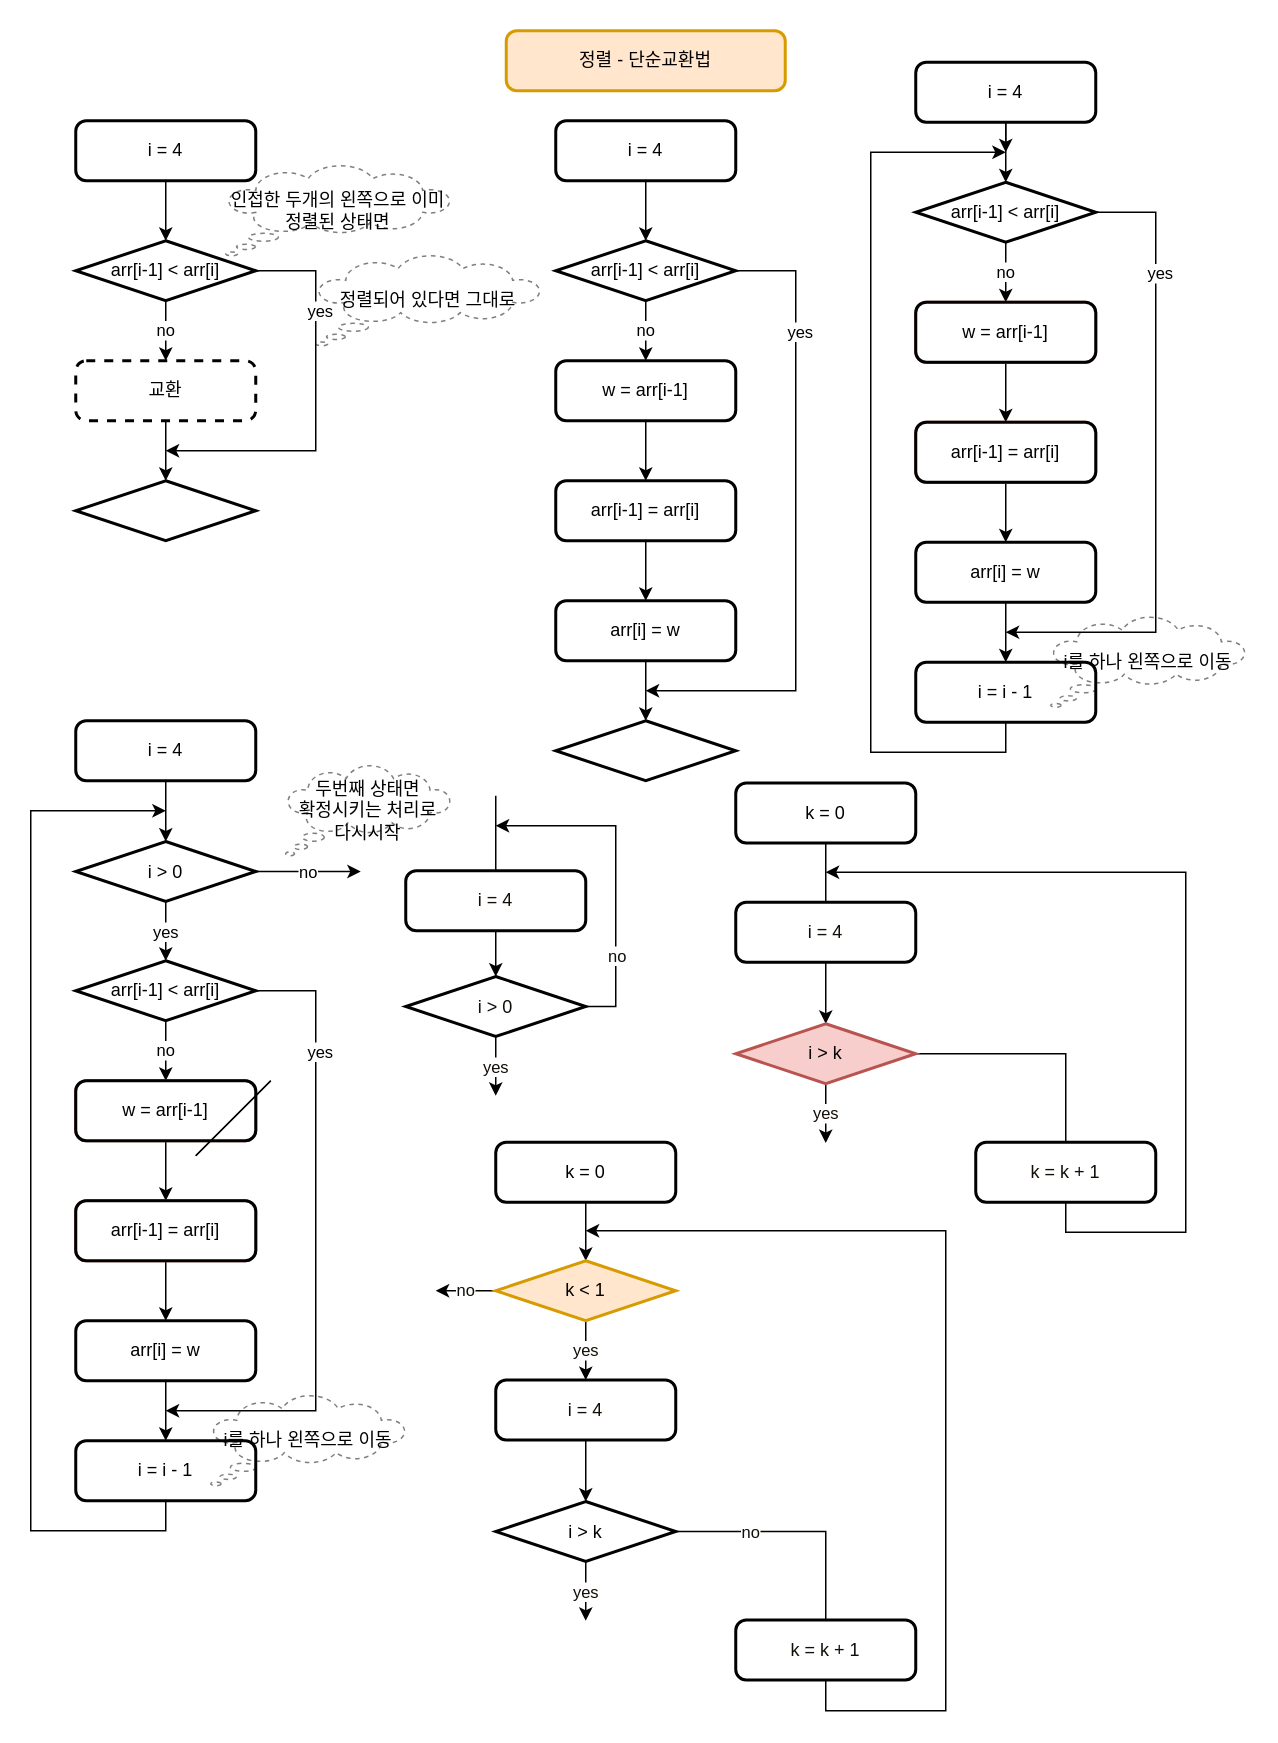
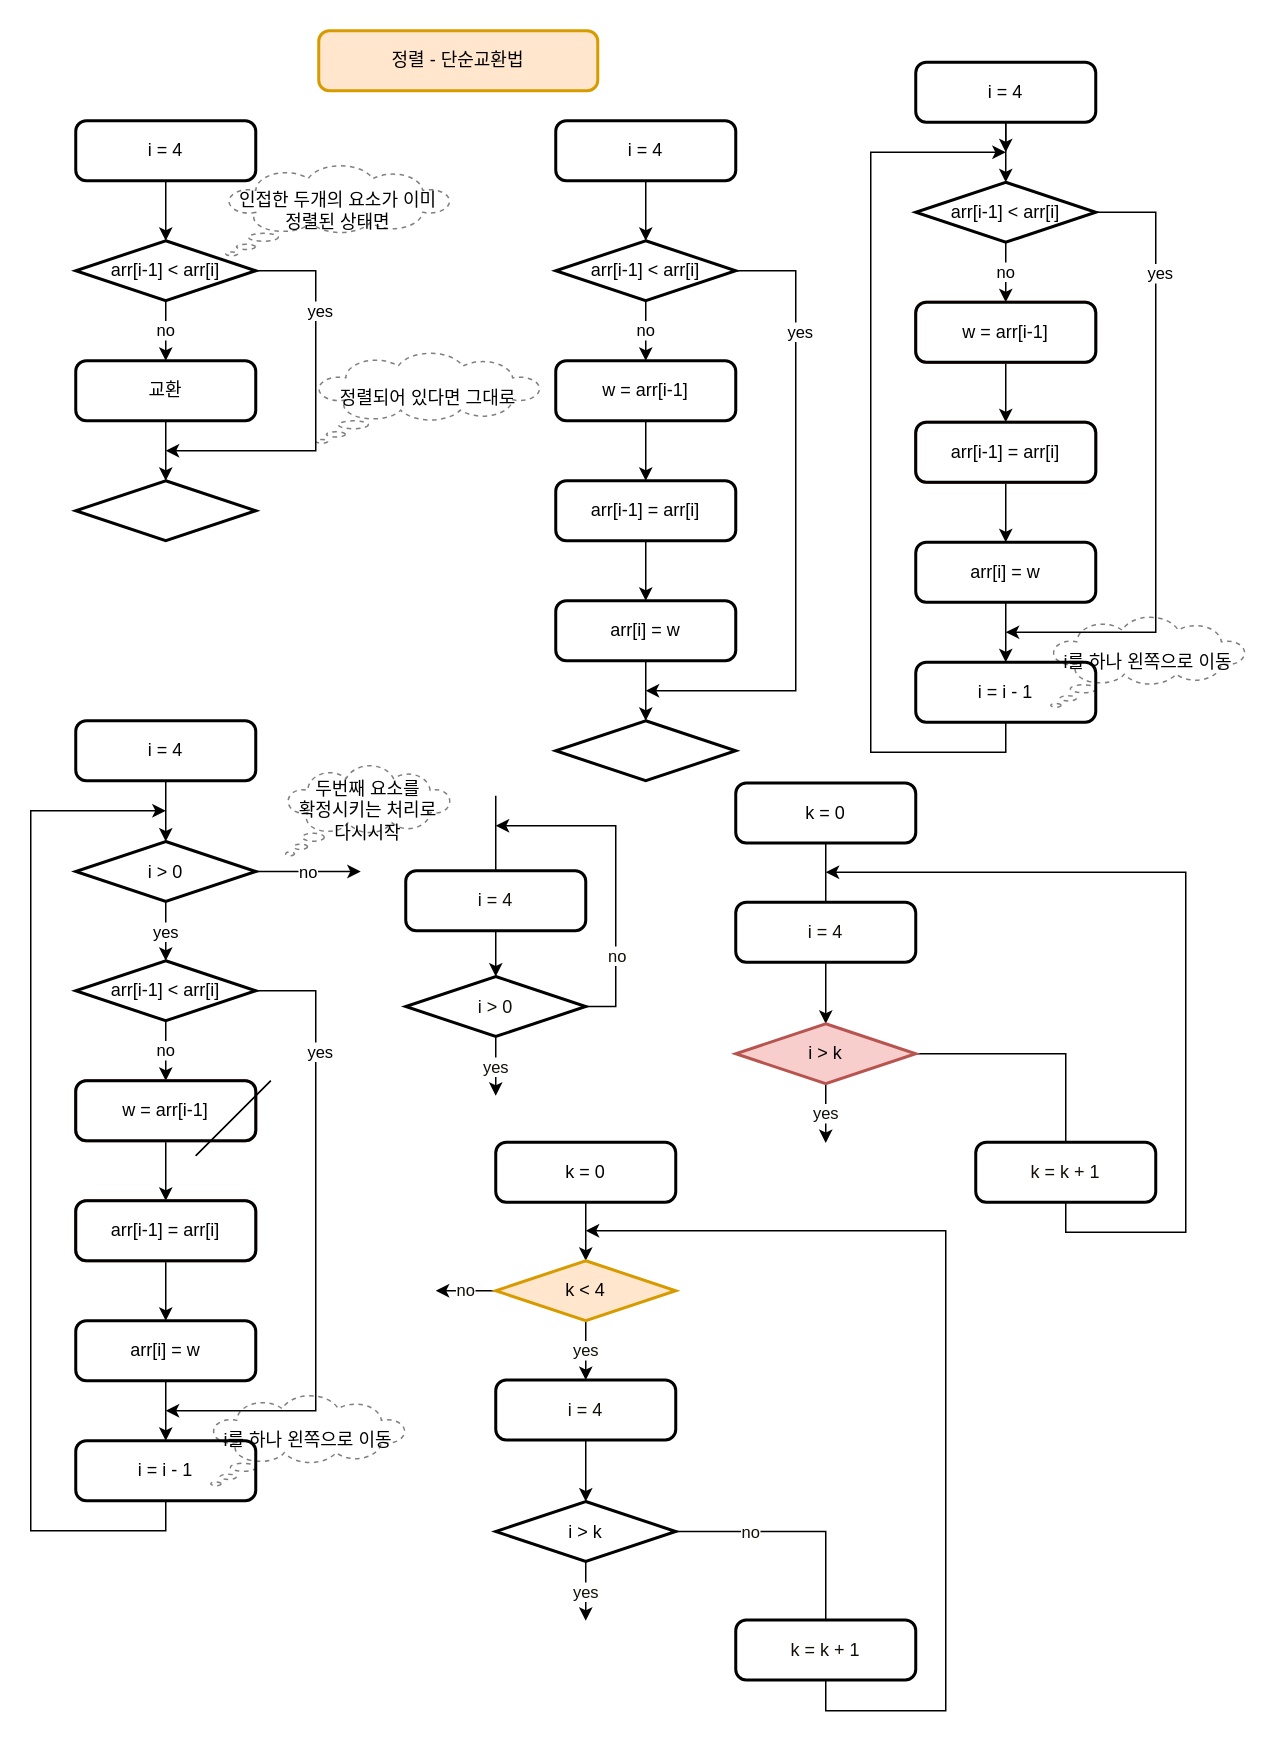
(646, 61) -> (458, 61)
(338, 211) -> (338, 211)
(428, 301) -> (428, 398)
(166, 391) -> (166, 391)
(368, 811) -> (368, 811)
(586, 1291) -> (586, 1291)
